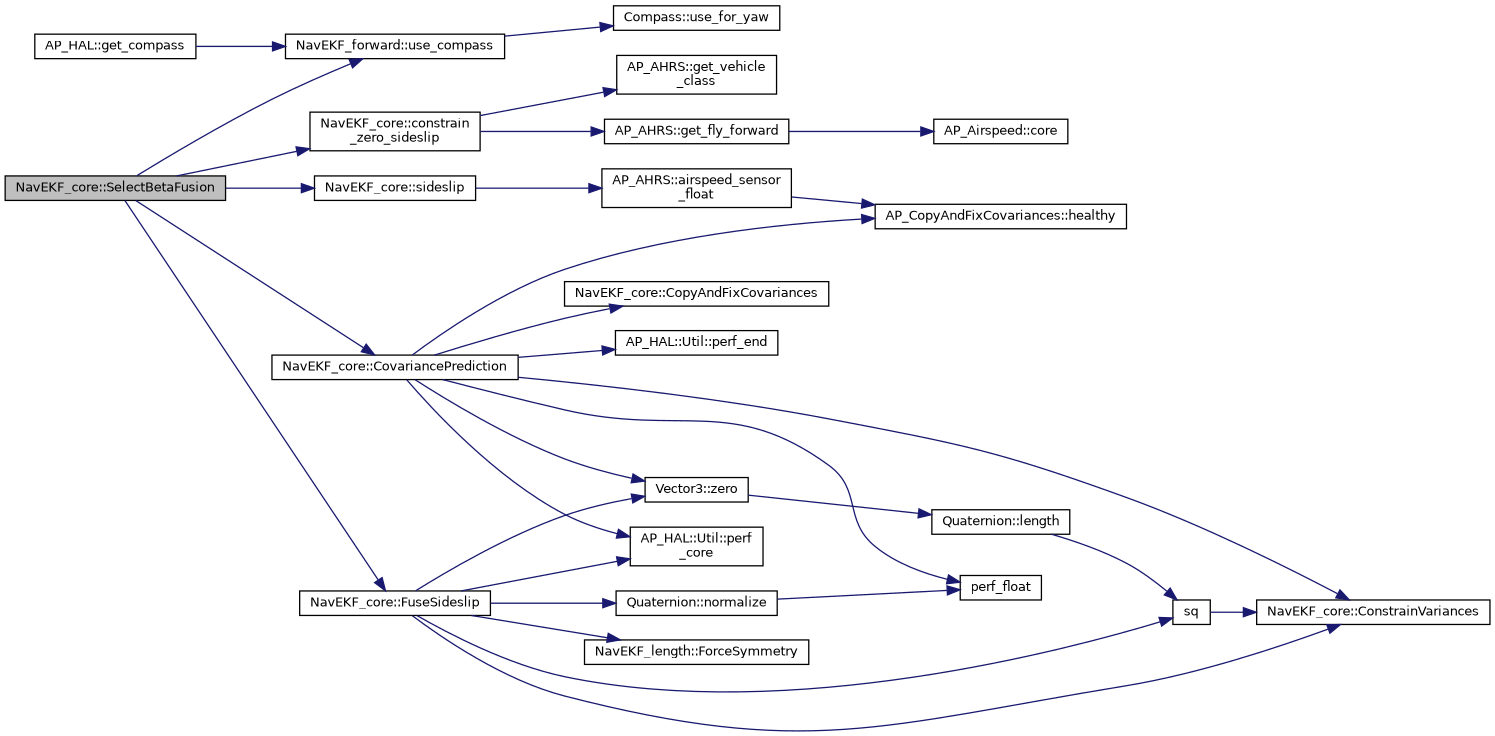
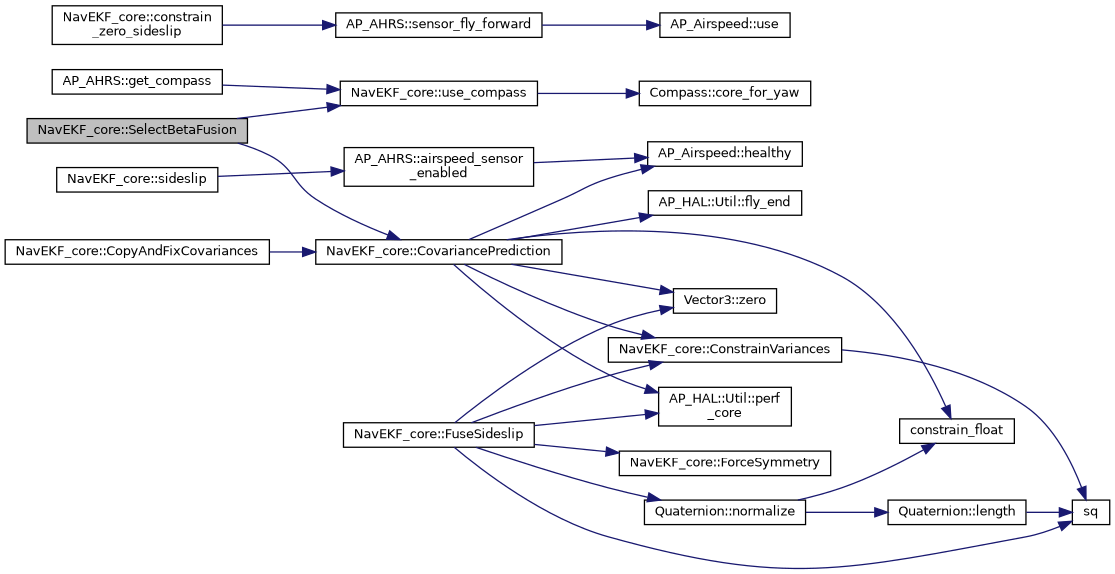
(697, 18) -> (725, 93)
(115, 46) -> (137, 82)
(395, 46) -> (439, 93)
(697, 75) -> none
(697, 131) -> (439, 25)
(1001, 131) -> (725, 25)
(237, 164) -> none
(263, 188) -> none
(697, 188) -> (439, 167)
(1001, 217) -> (725, 154)
(521, 329) -> (286, 252)
(697, 343) -> (725, 203)
(252, 390) -> none
(833, 504) -> (840, 512)
(1001, 588) -> (957, 431)
(1227, 612) -> (985, 384)
(697, 652) -> (725, 463)
